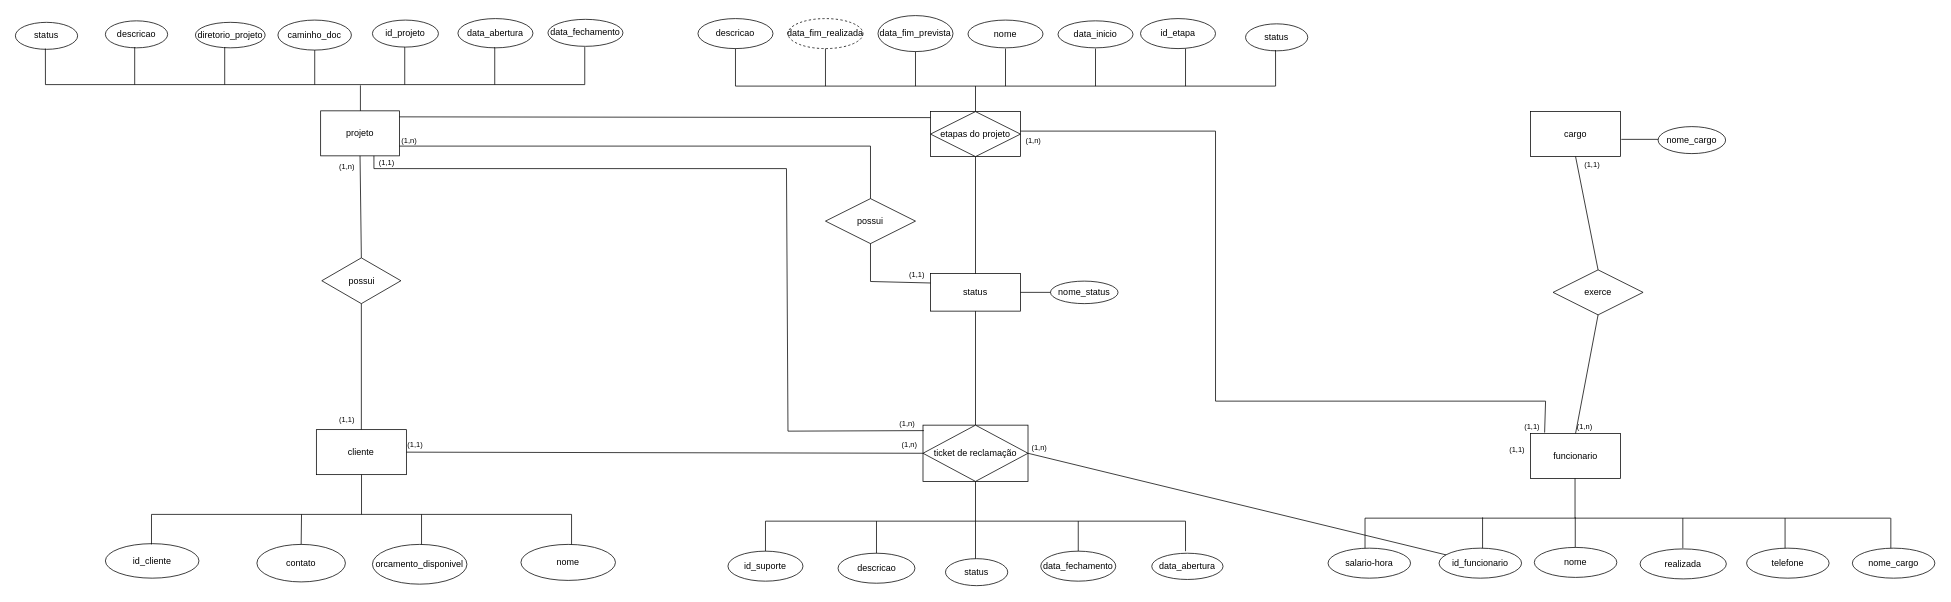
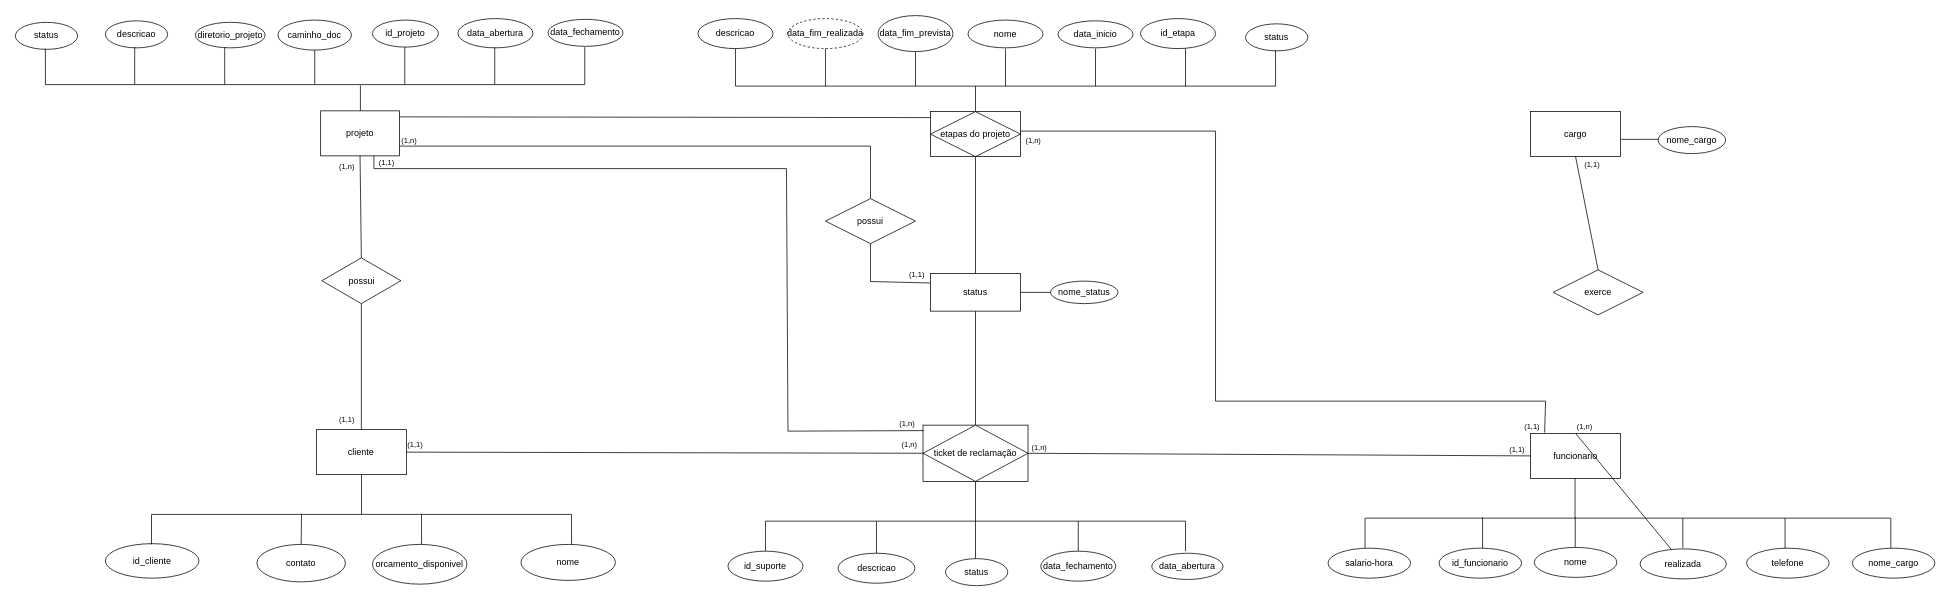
(1587, 374) -> (1623, 491)
(1237, 504) -> (1279, 454)
